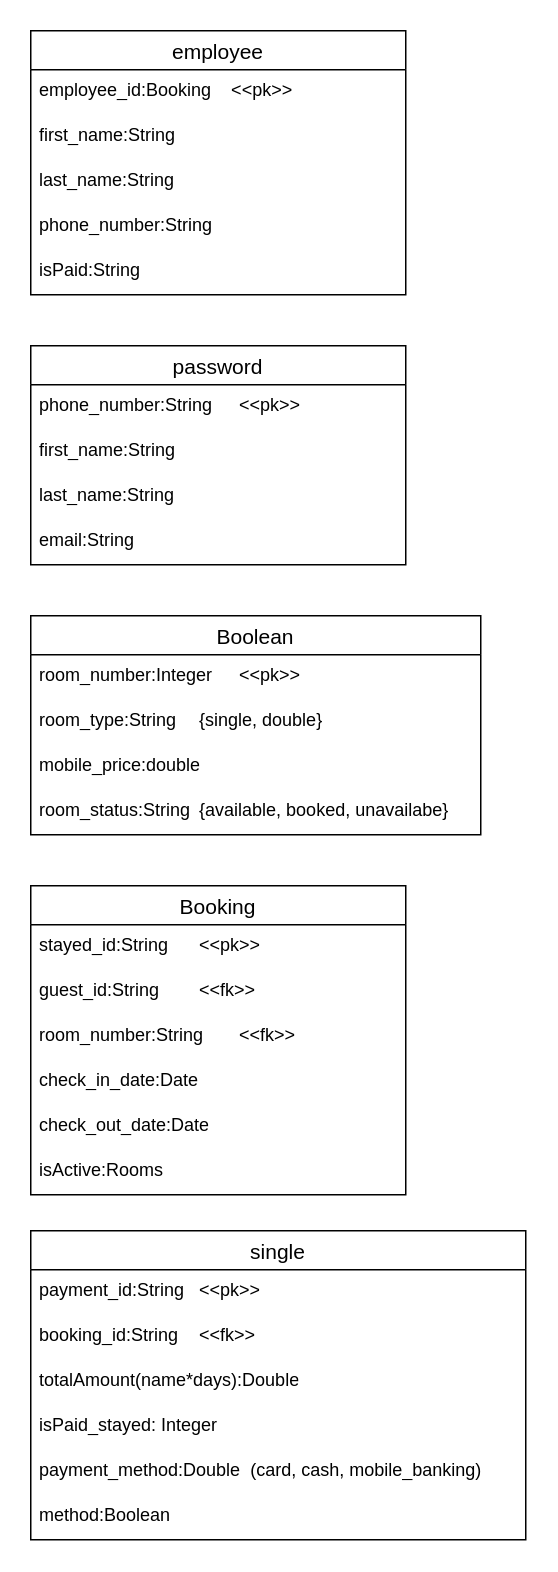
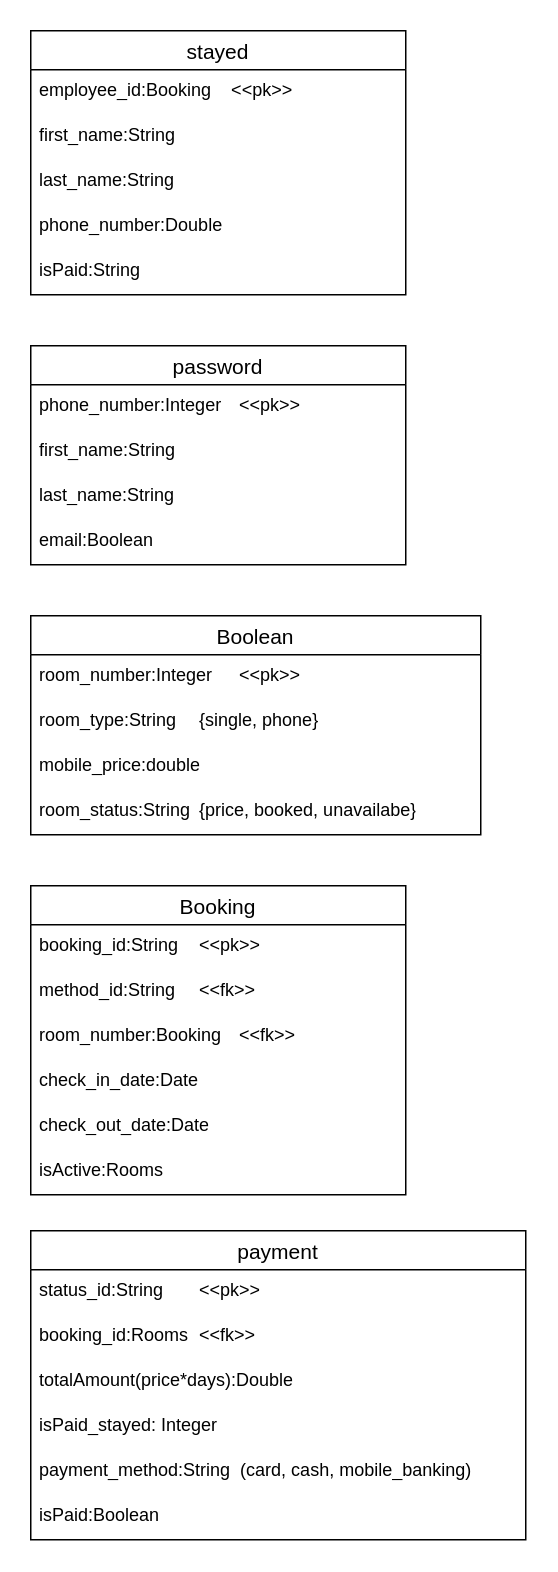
(218, 52) -> (218, 52)
(131, 226) -> (131, 226)
(166, 406) -> (173, 406)
(91, 541) -> (96, 541)
(190, 721) -> (187, 721)
(257, 822) -> (251, 811)
(149, 946) -> (151, 946)
(144, 991) -> (149, 991)
(161, 1036) -> (166, 1036)
(278, 1252) -> (278, 1252)
(154, 1291) -> (149, 1291)
(151, 1336) -> (149, 1336)
(179, 1381) -> (182, 1381)
(273, 1471) -> (273, 1471)
(106, 1516) -> (101, 1516)
